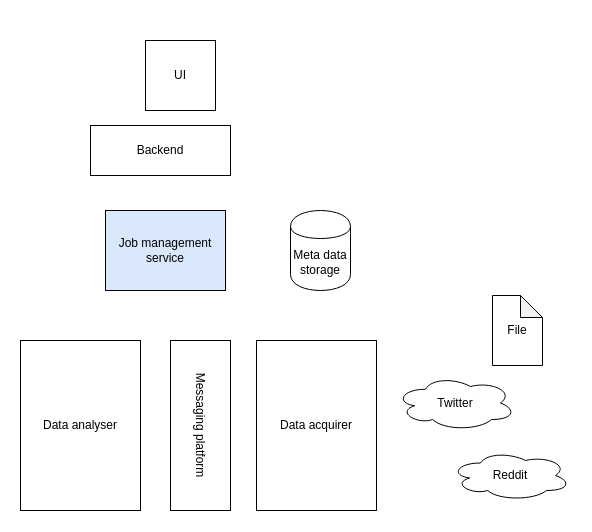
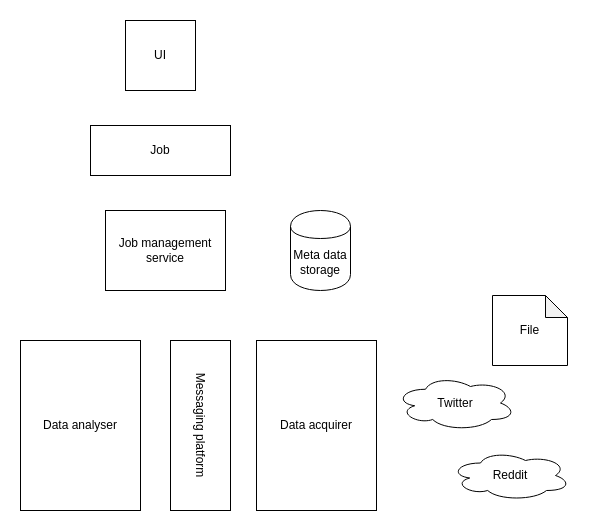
(181, 76) -> (161, 56)
(161, 151) -> (161, 151)
(166, 251) -> (166, 251)
(518, 331) -> (530, 331)
